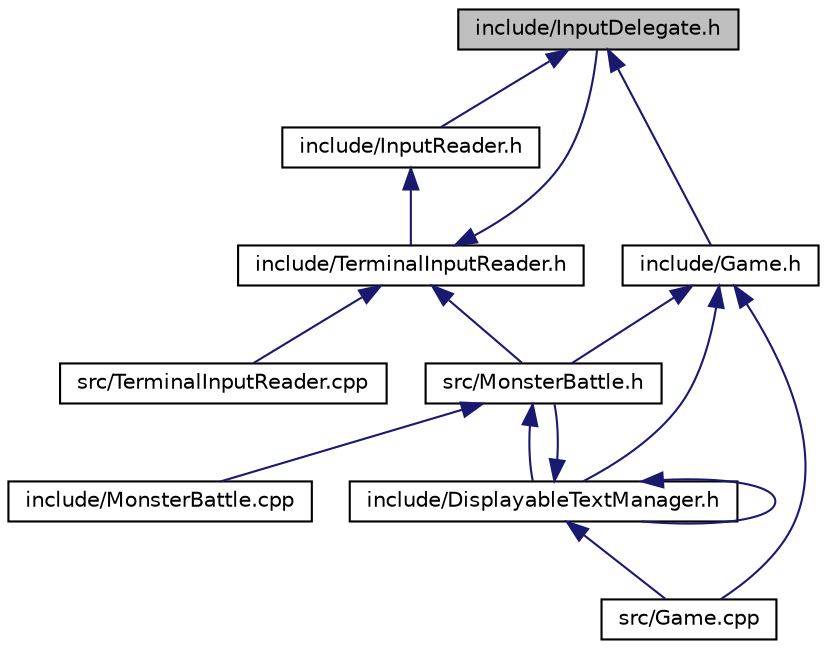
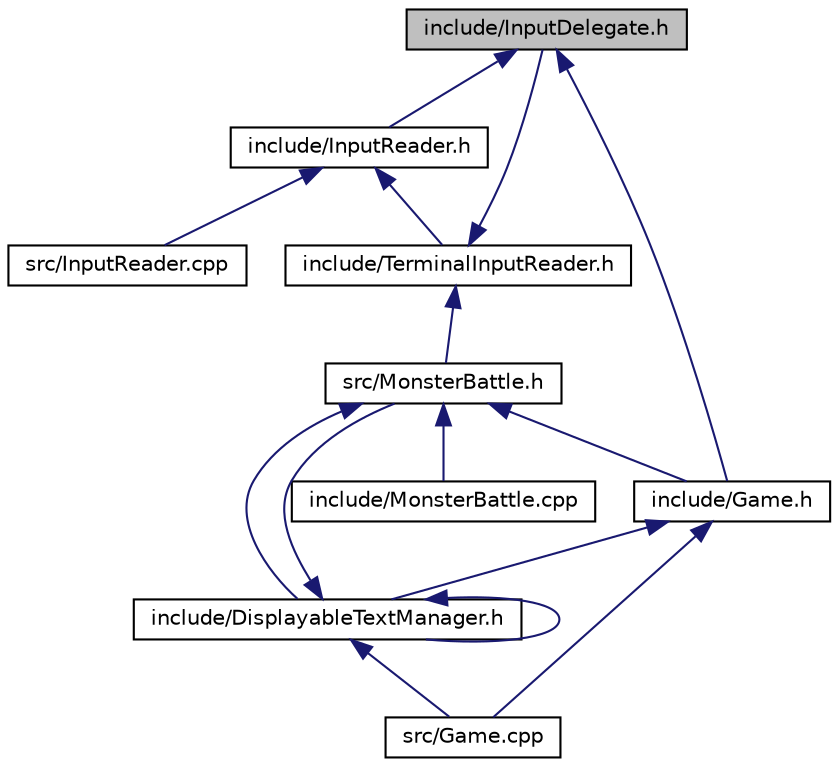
none -> (127, 265)
(623, 330) -> (598, 446)
(223, 383) -> none
